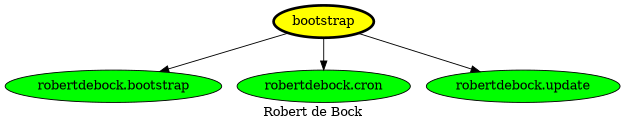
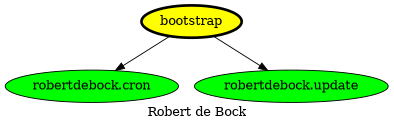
(113, 86) -> none
